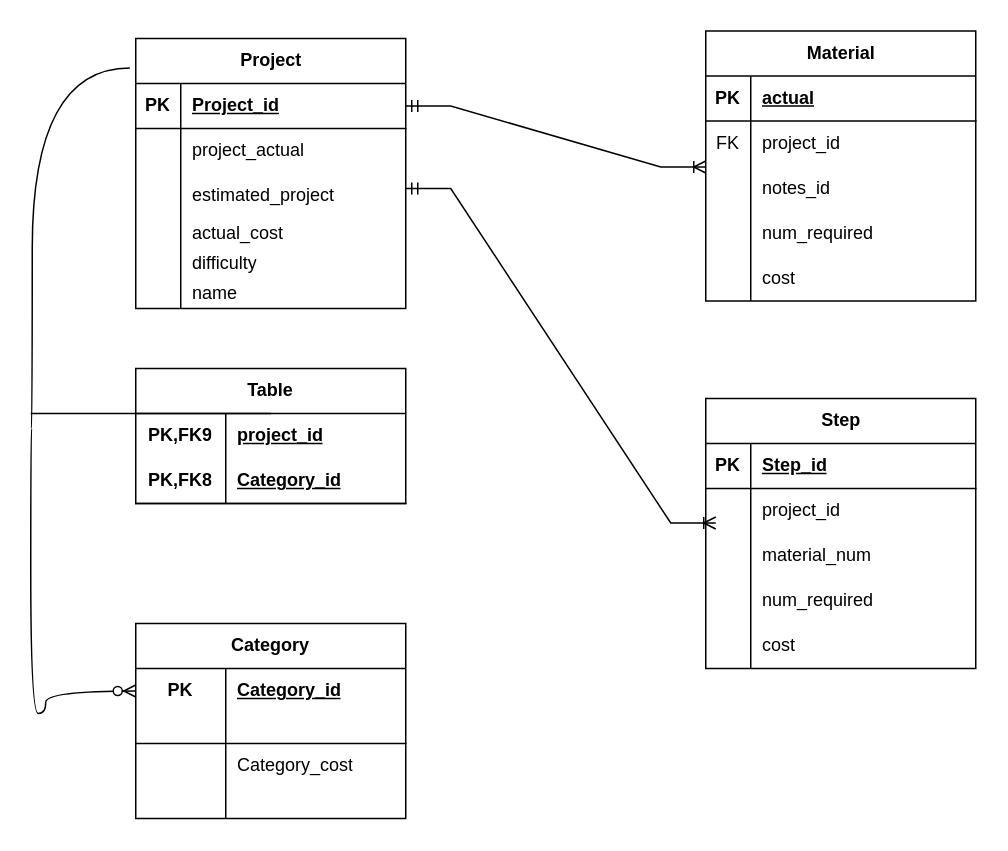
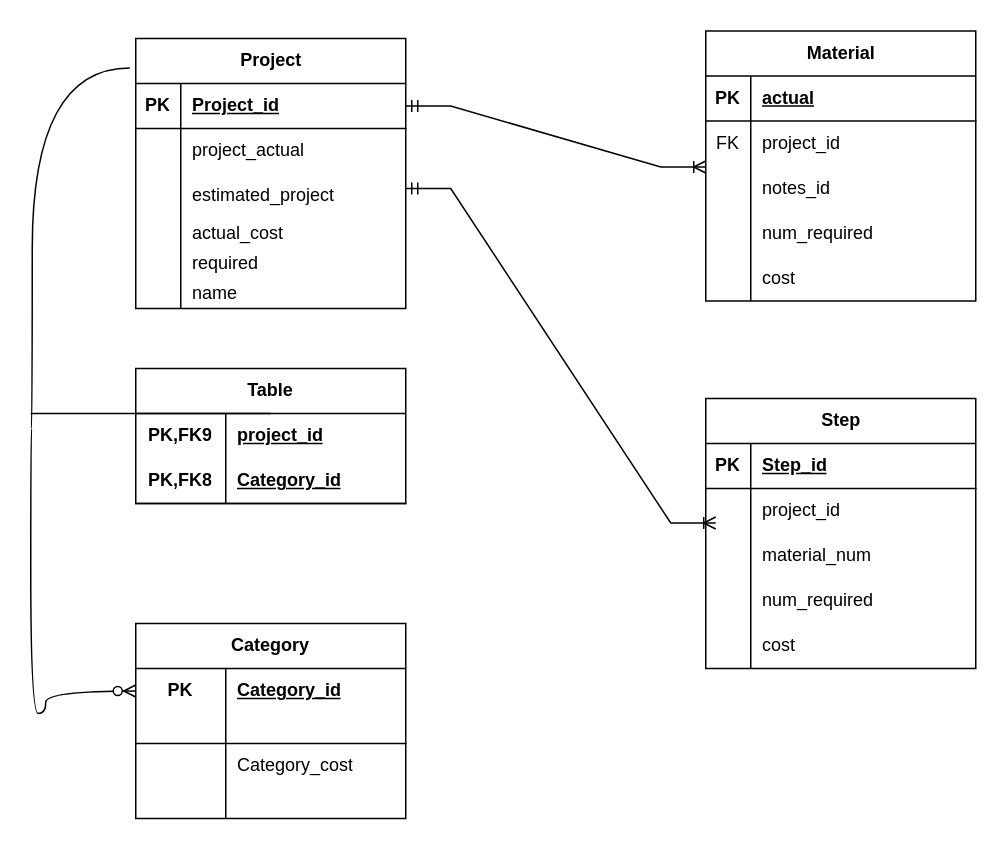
(236, 263) -> (231, 263)
